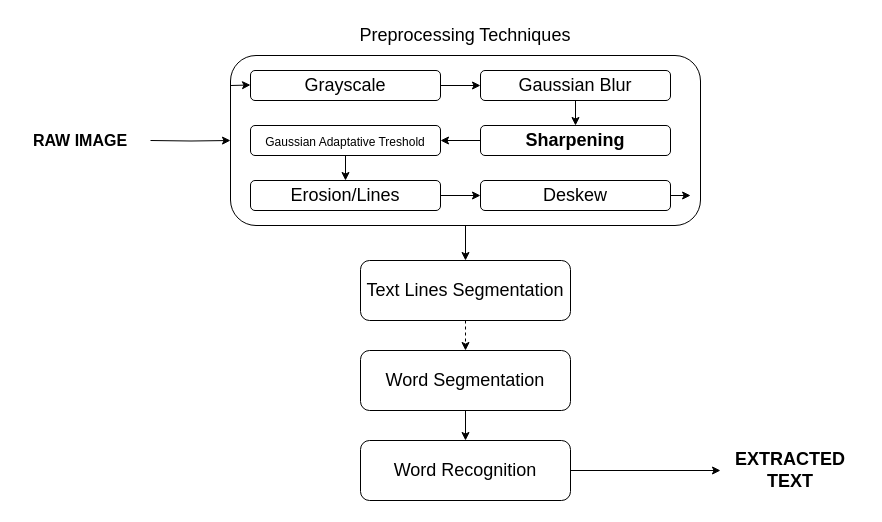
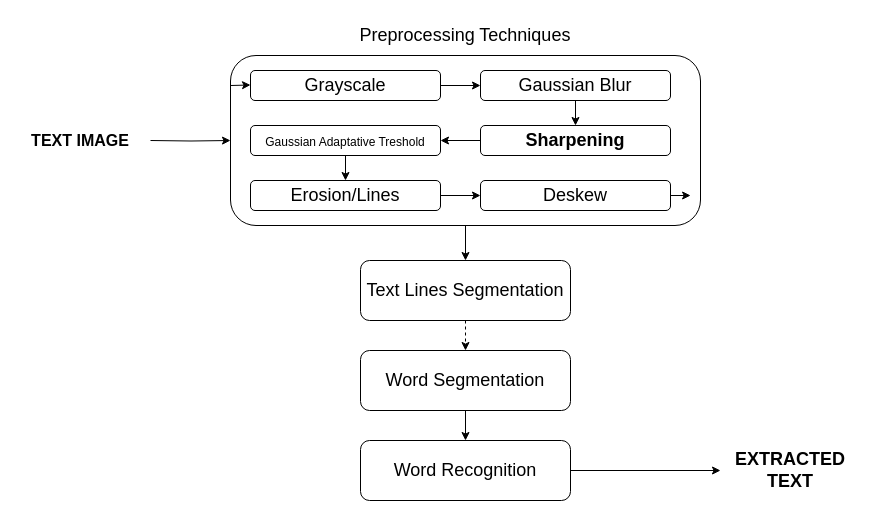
(81, 141) -> (81, 141)
